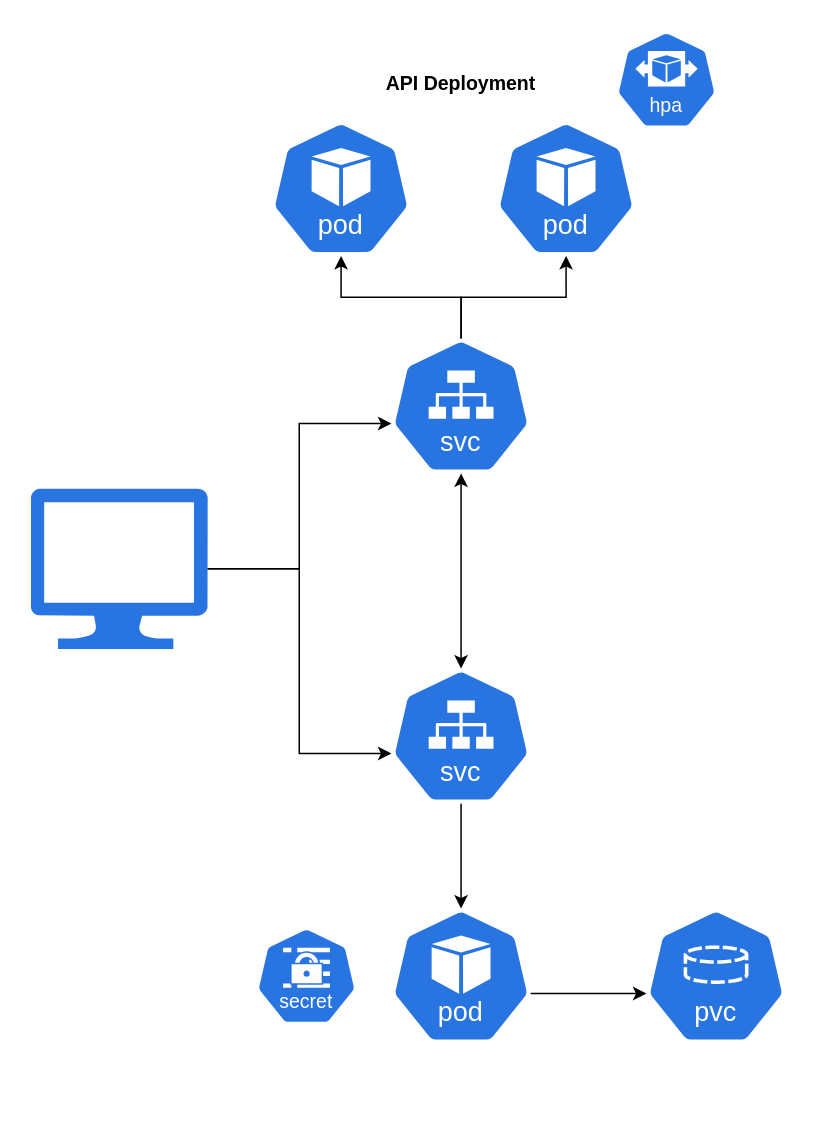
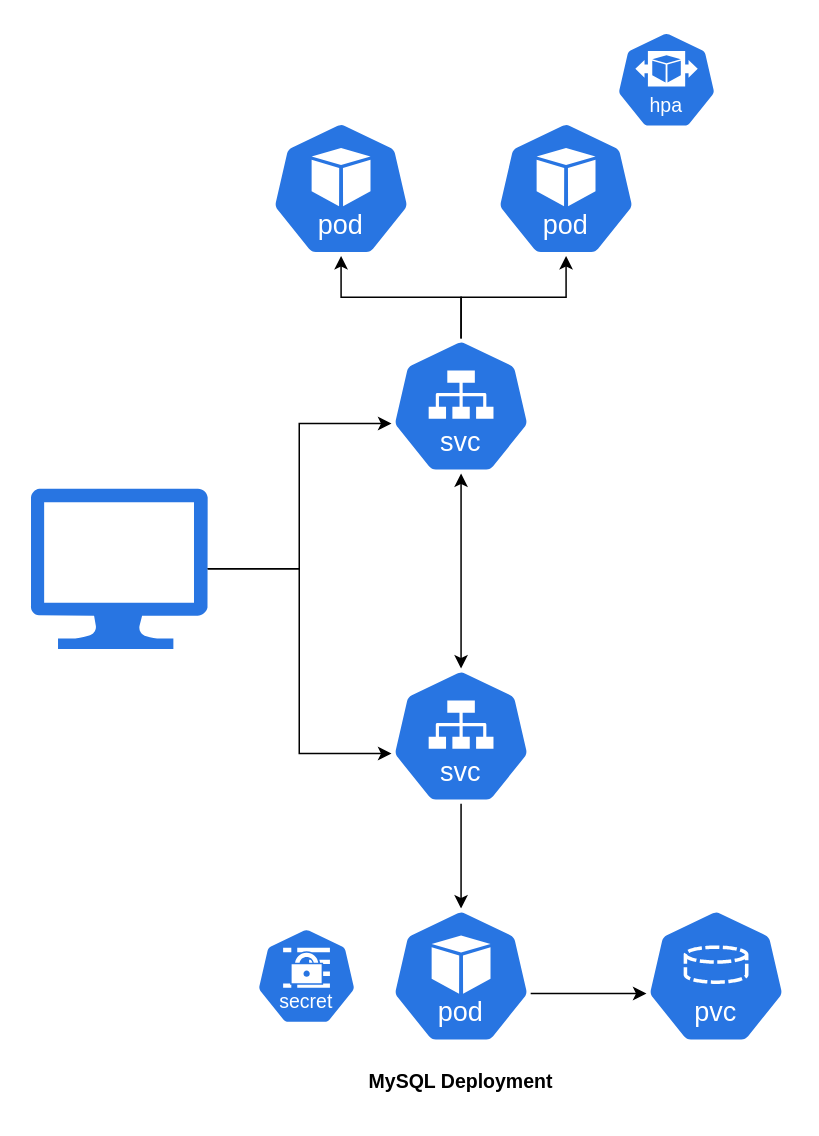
(461, 83) -> none
none -> (461, 1081)
